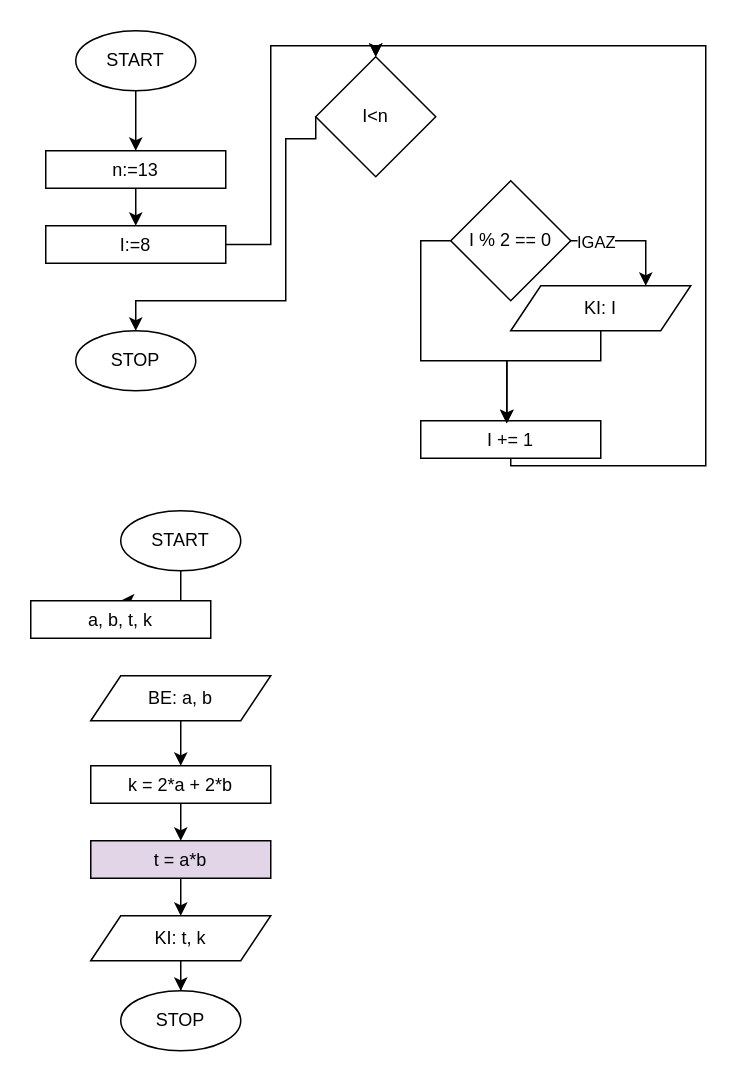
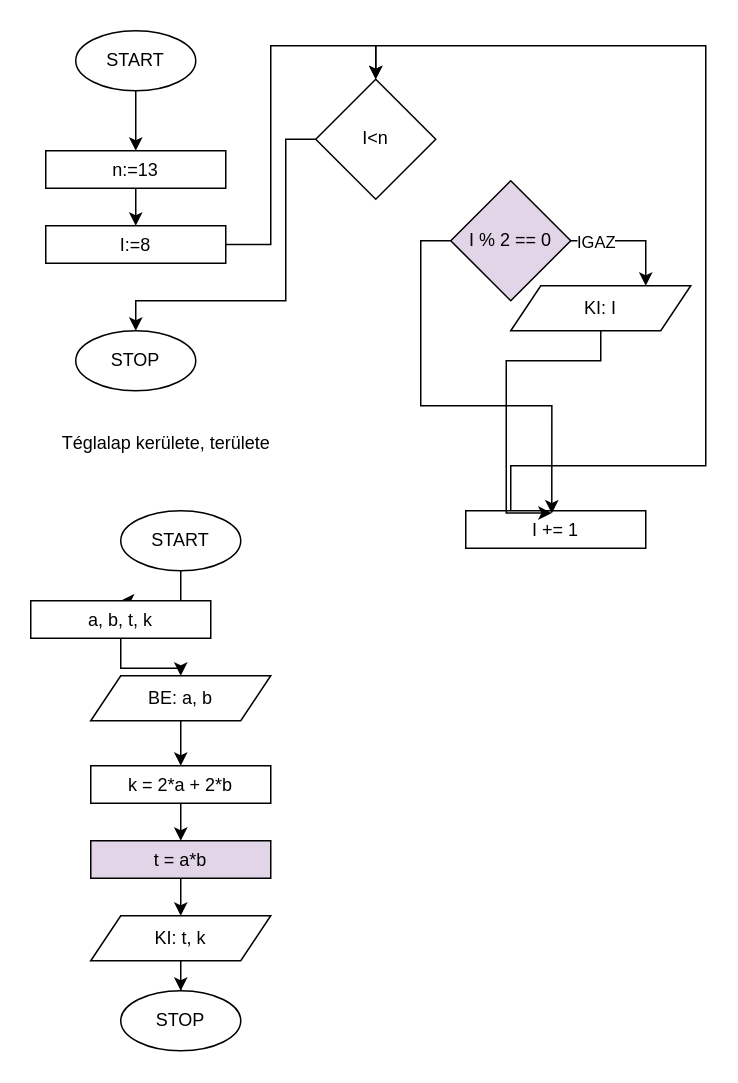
(376, 117) -> (376, 139)
(511, 241) -> (511, 241)
(511, 440) -> (556, 530)
none -> (166, 443)
none -> (137, 668)
